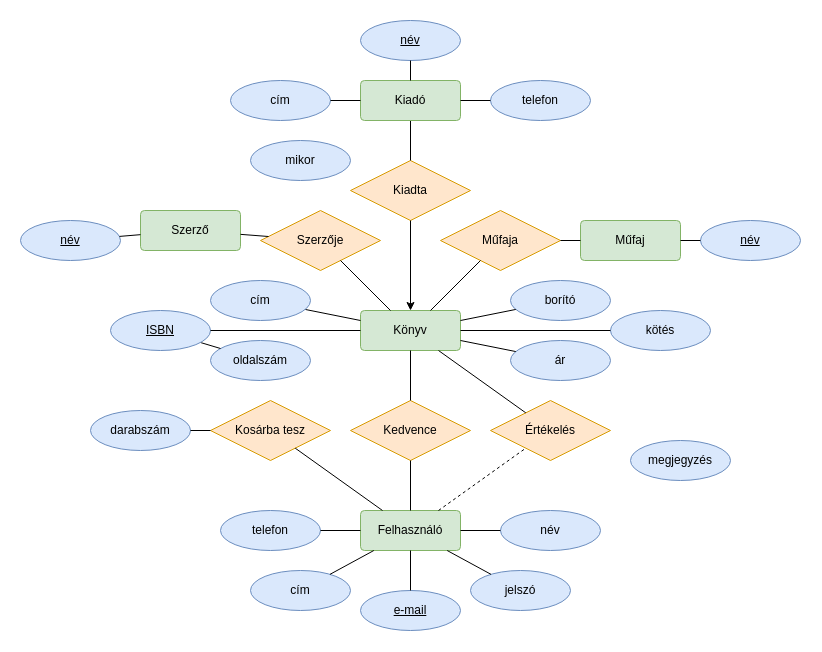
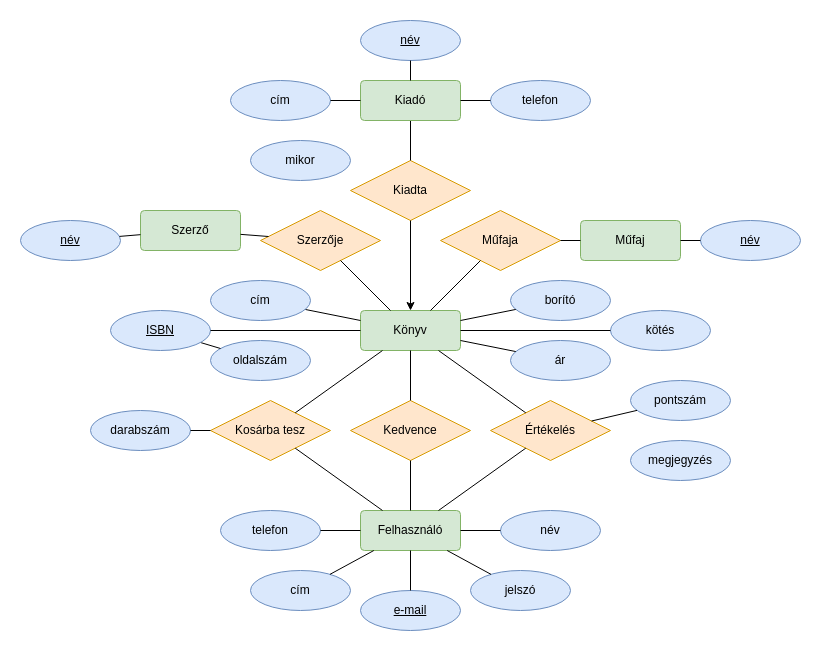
none -> (338, 382)
none -> (681, 401)
none -> (614, 416)
(483, 479) -> (483, 479)
